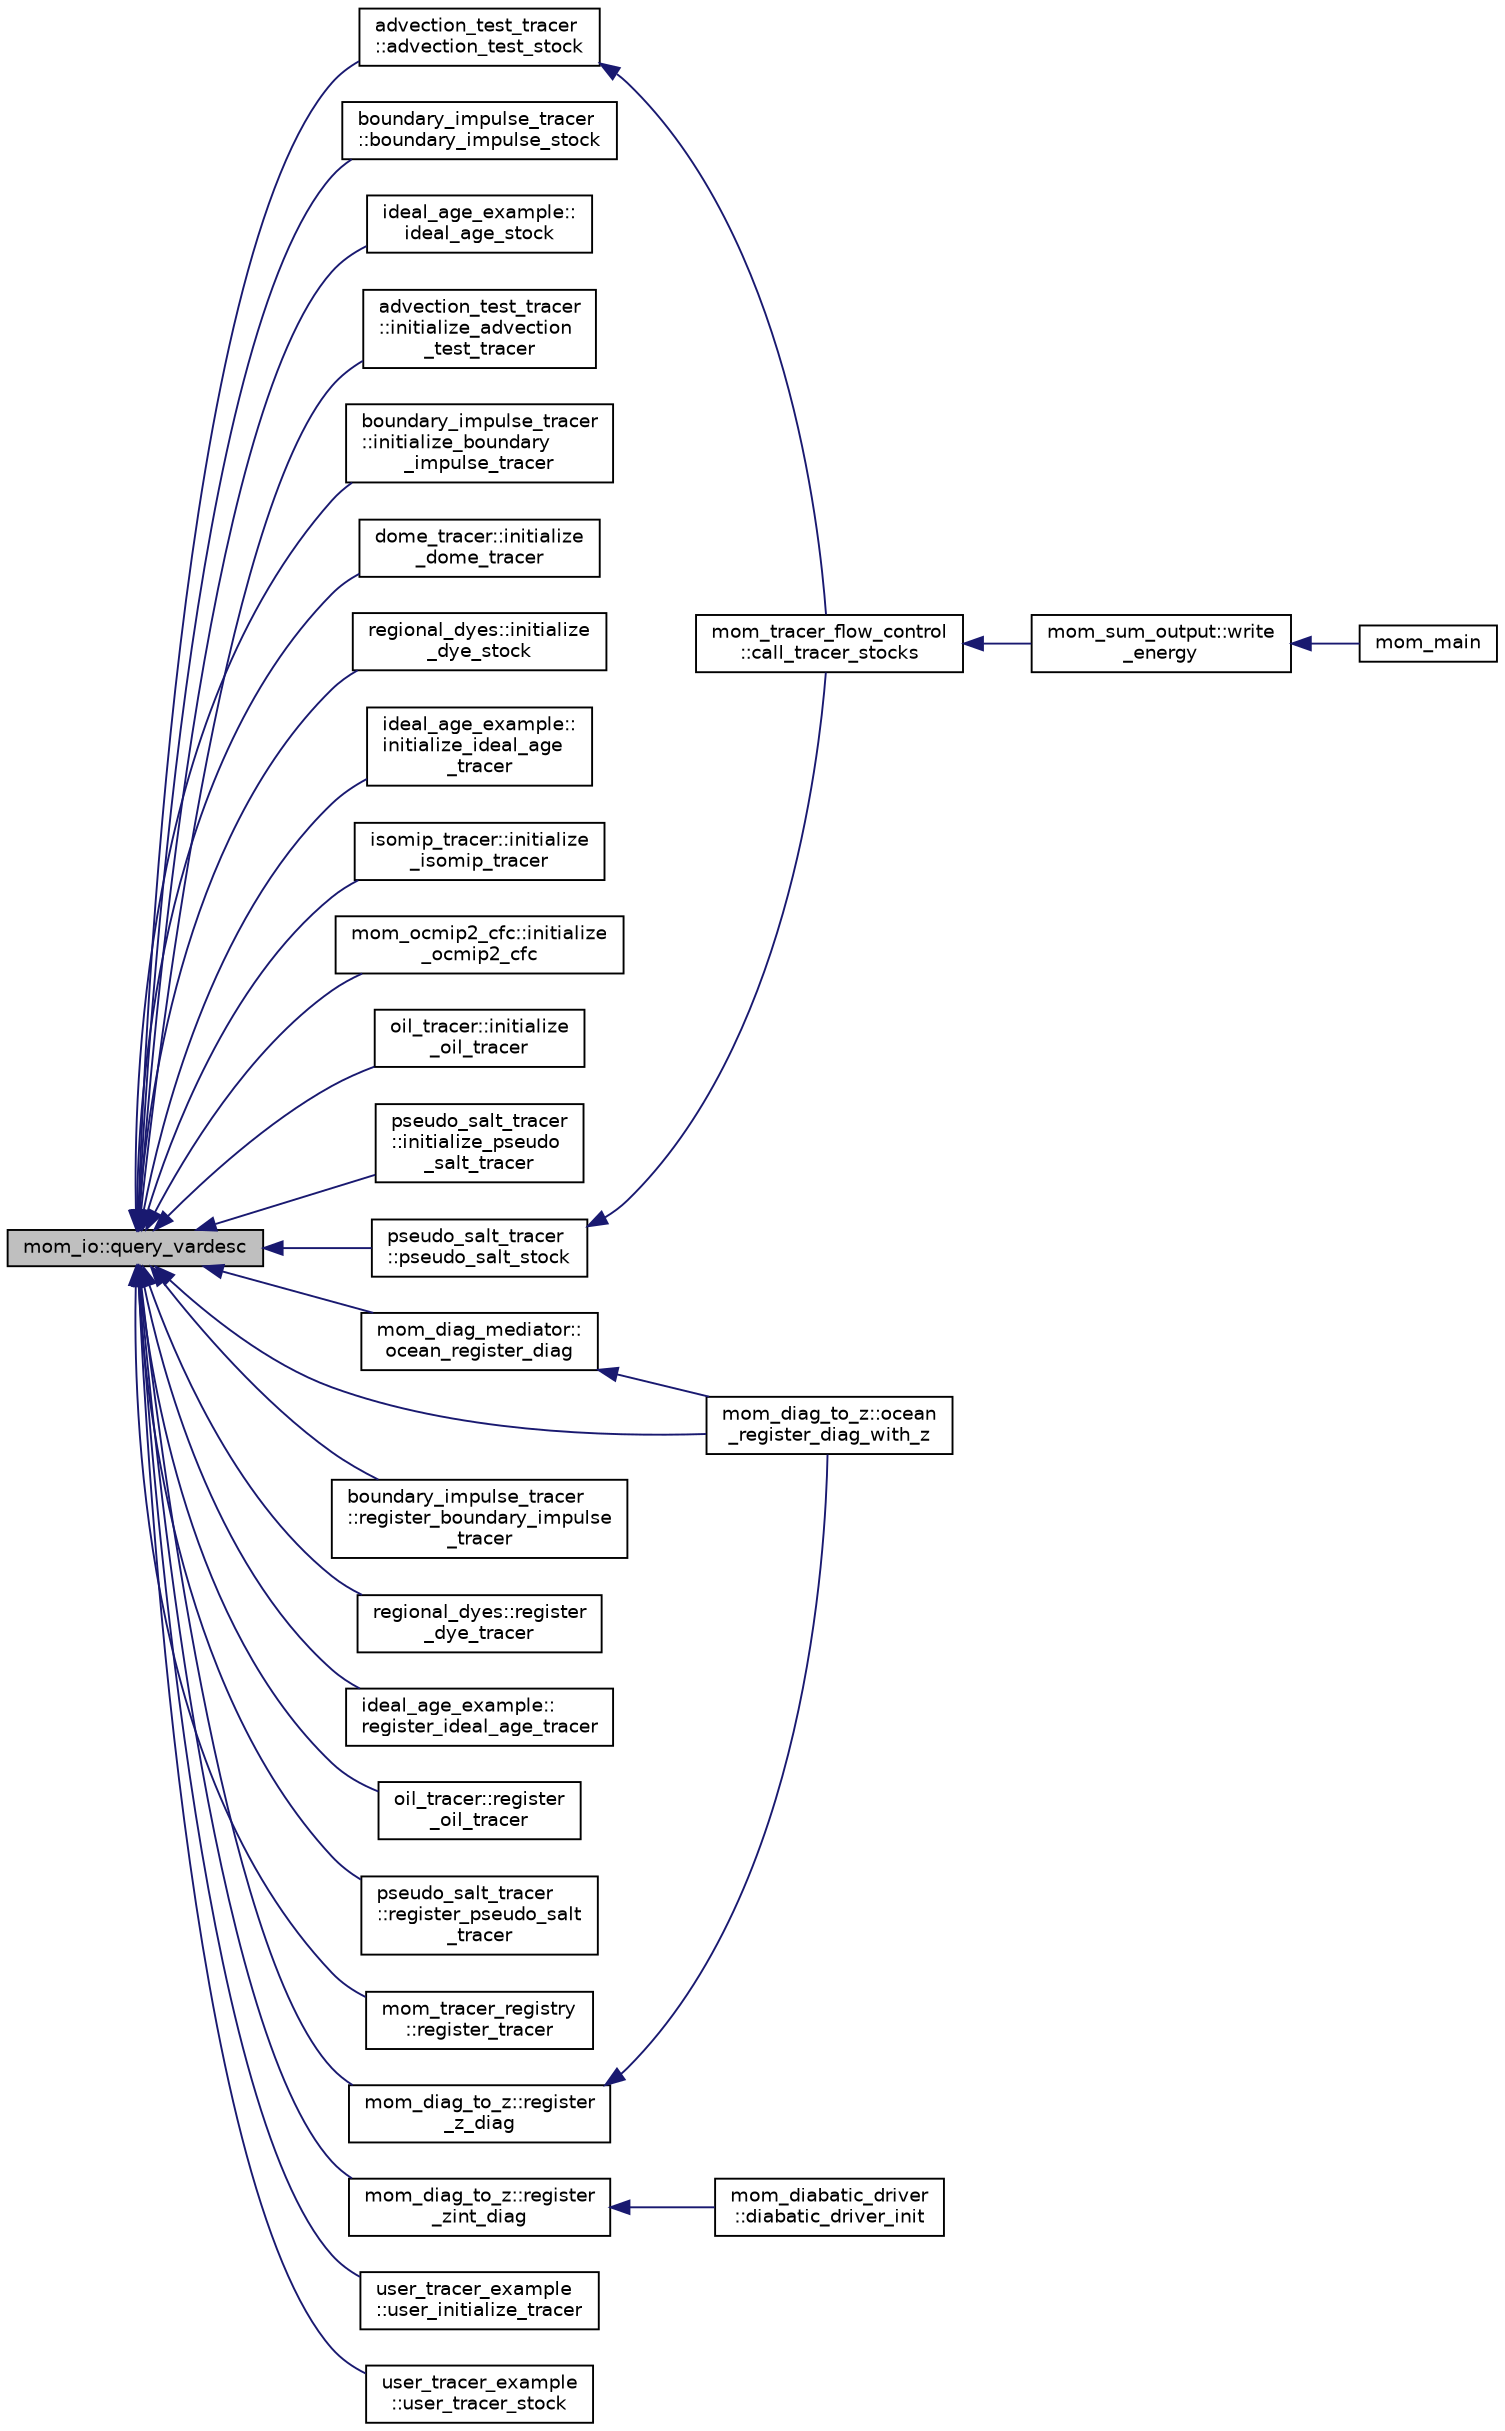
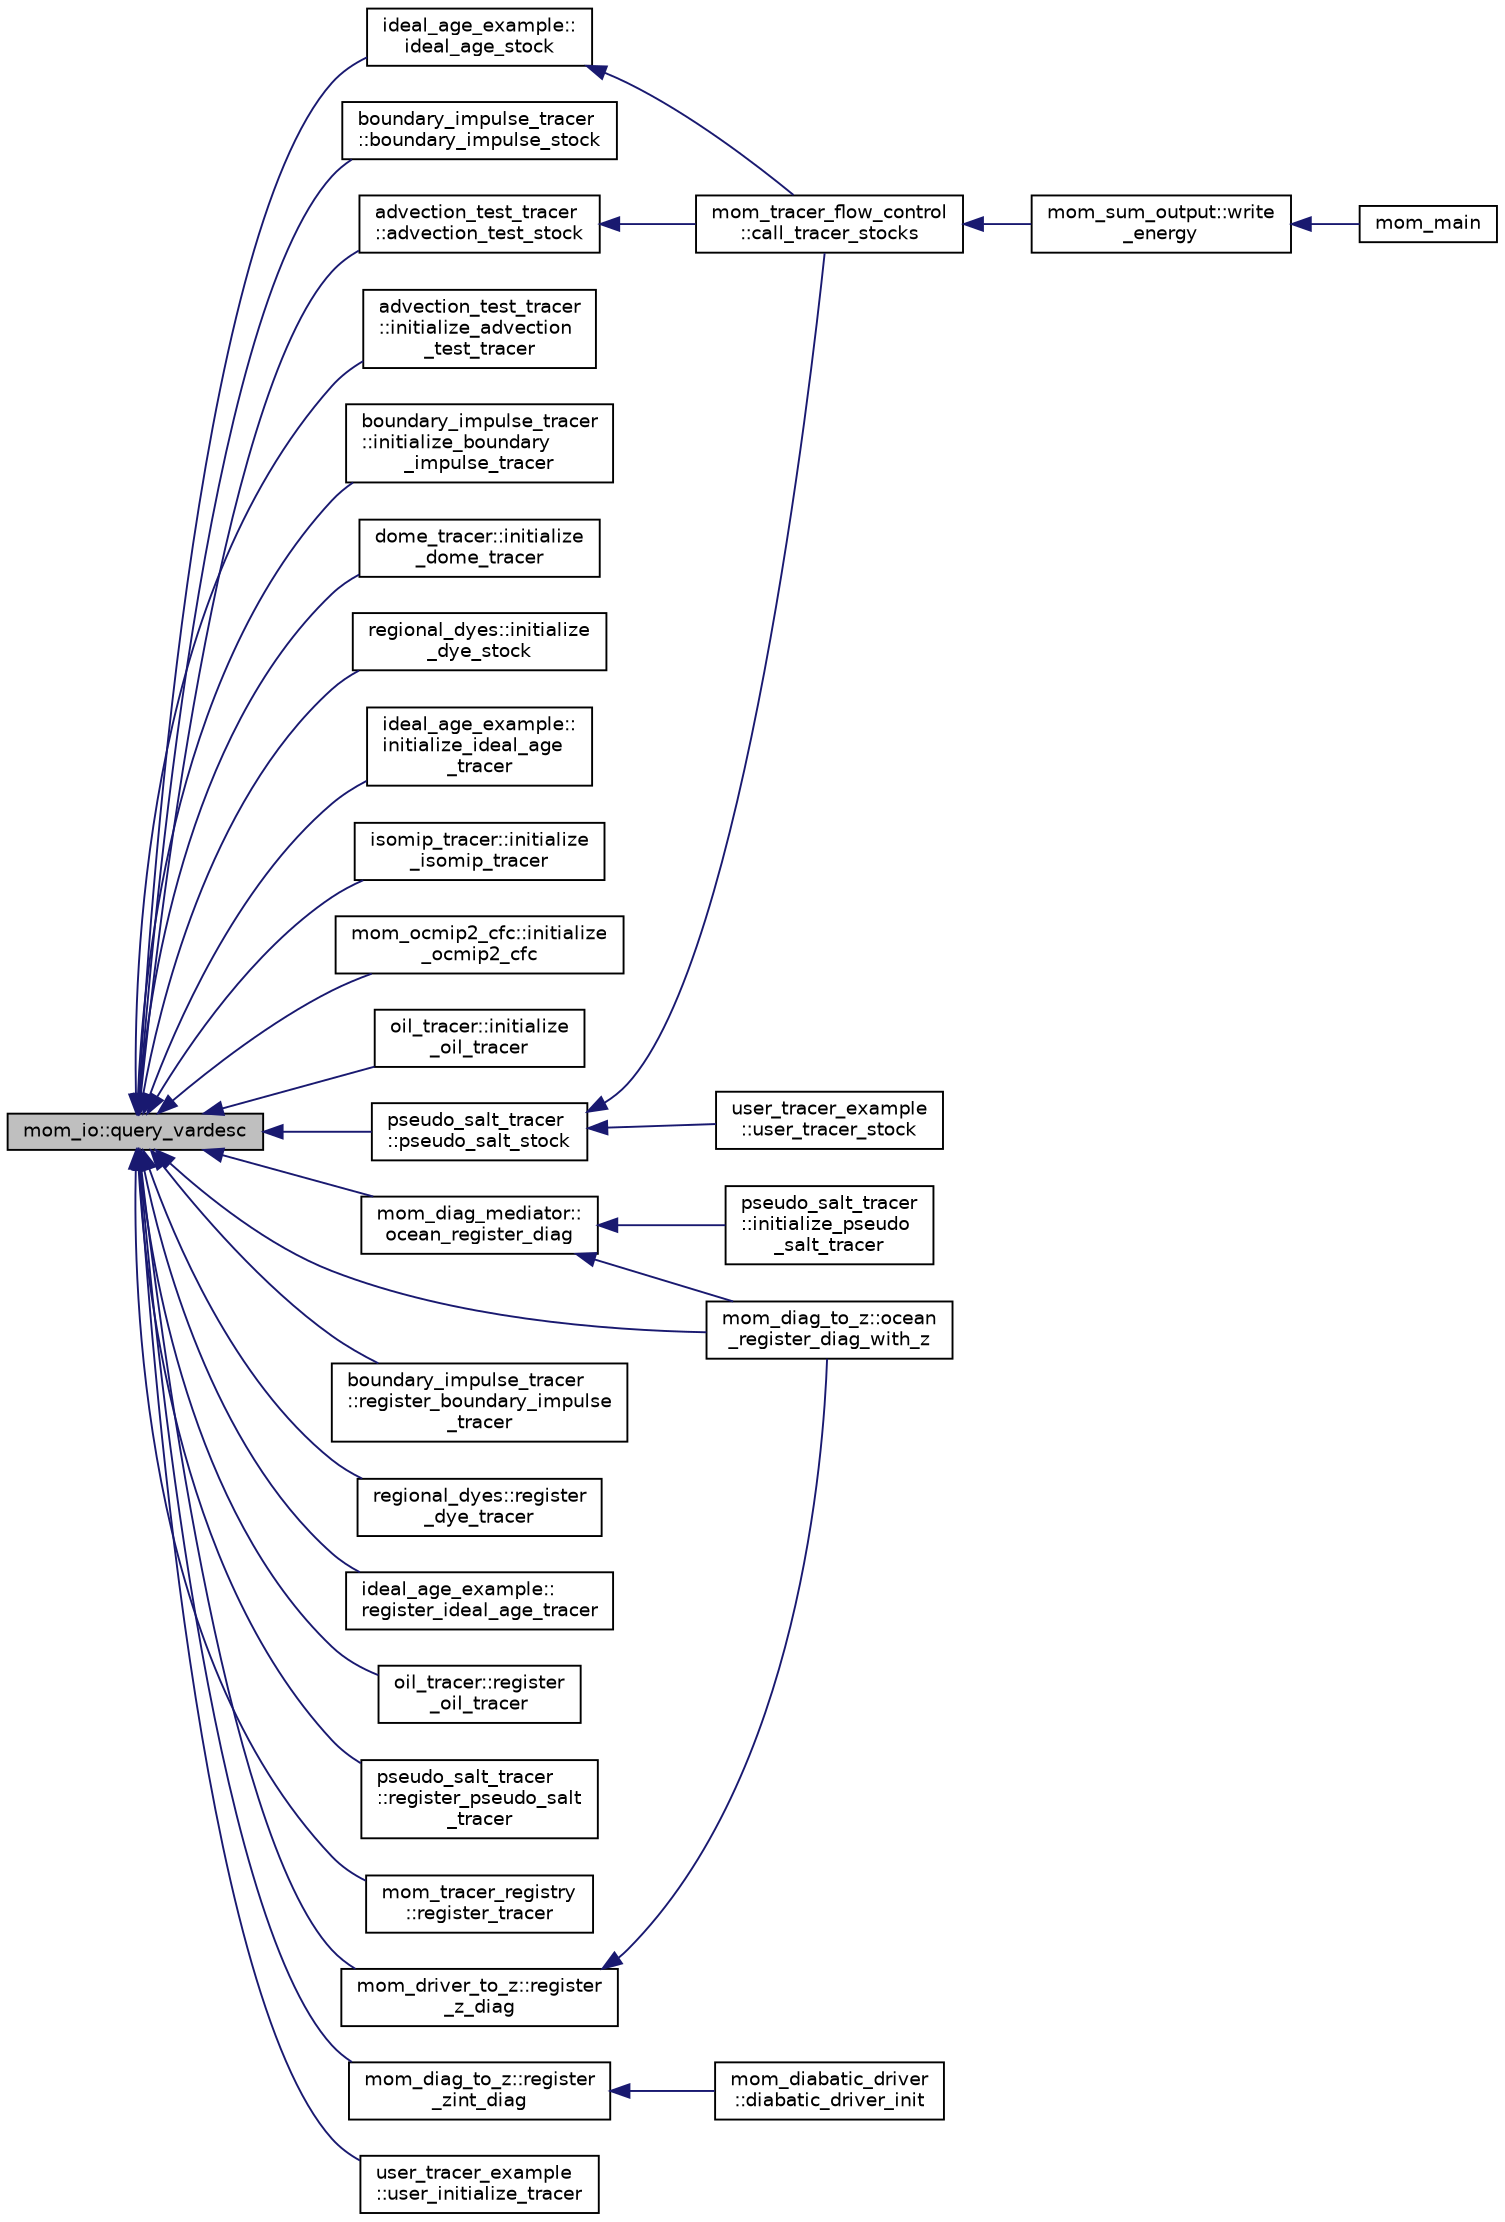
none -> (703, 128)
(295, 1199) -> (671, 1225)
(189, 1849) -> (662, 1126)
(480, 2114) -> (480, 1998)
